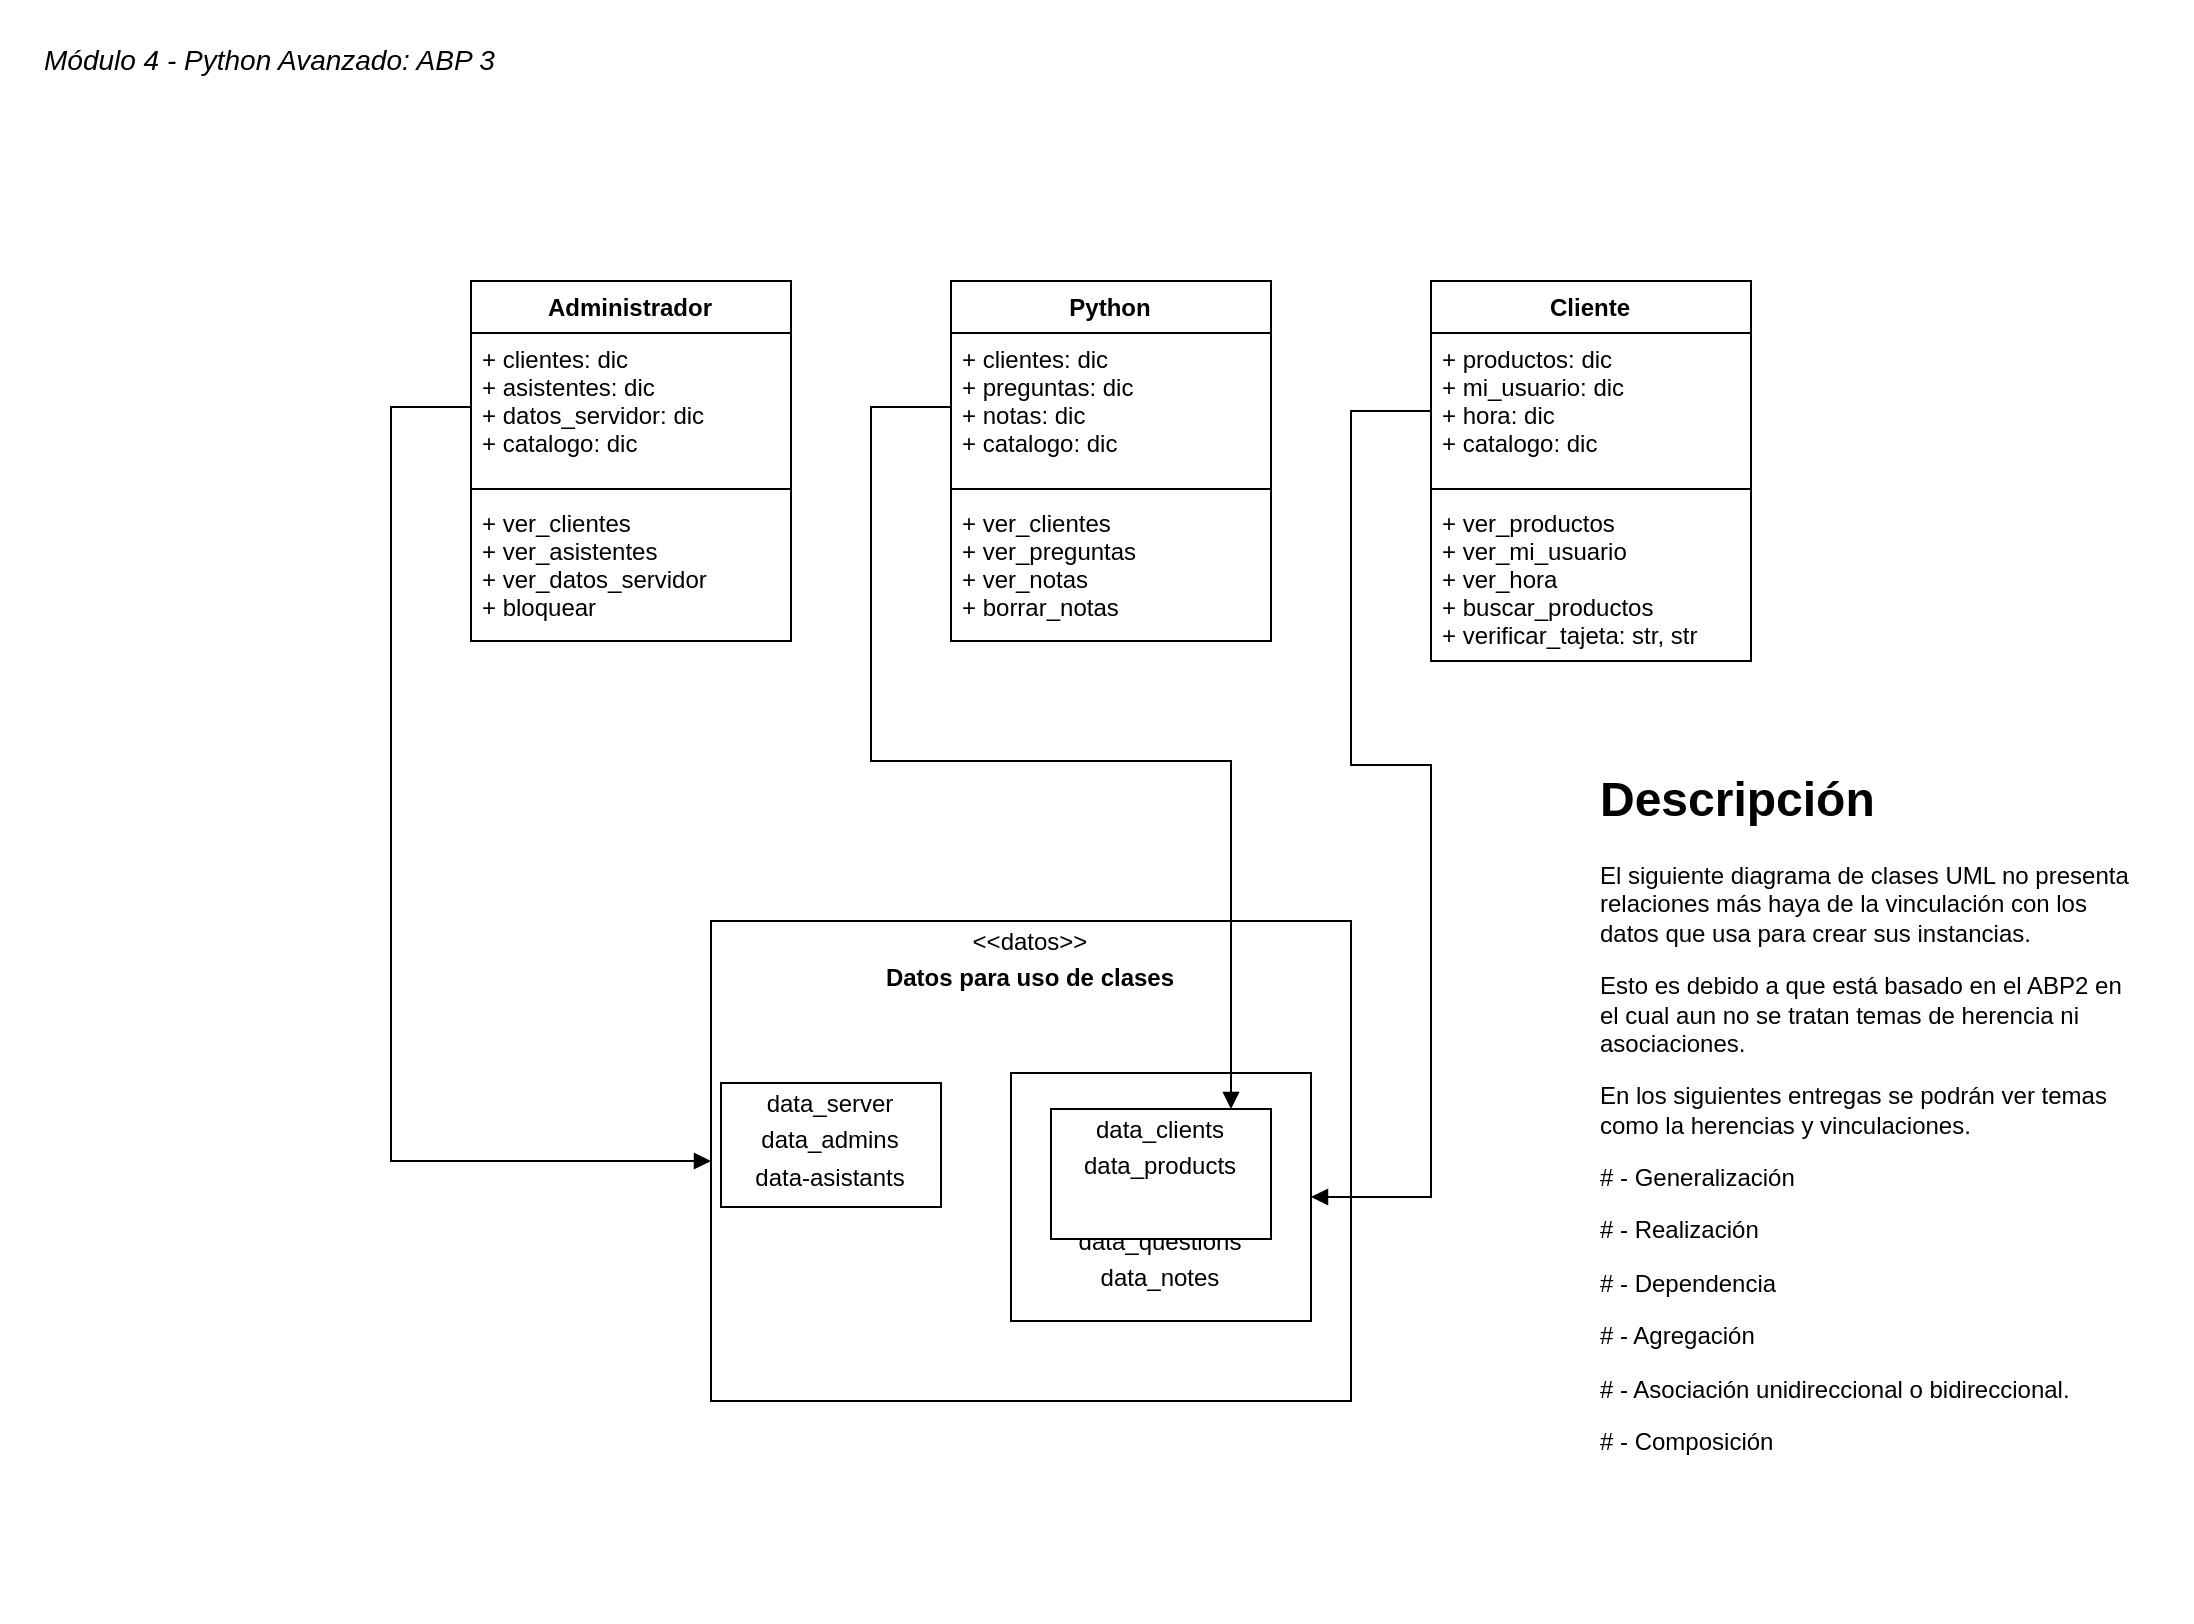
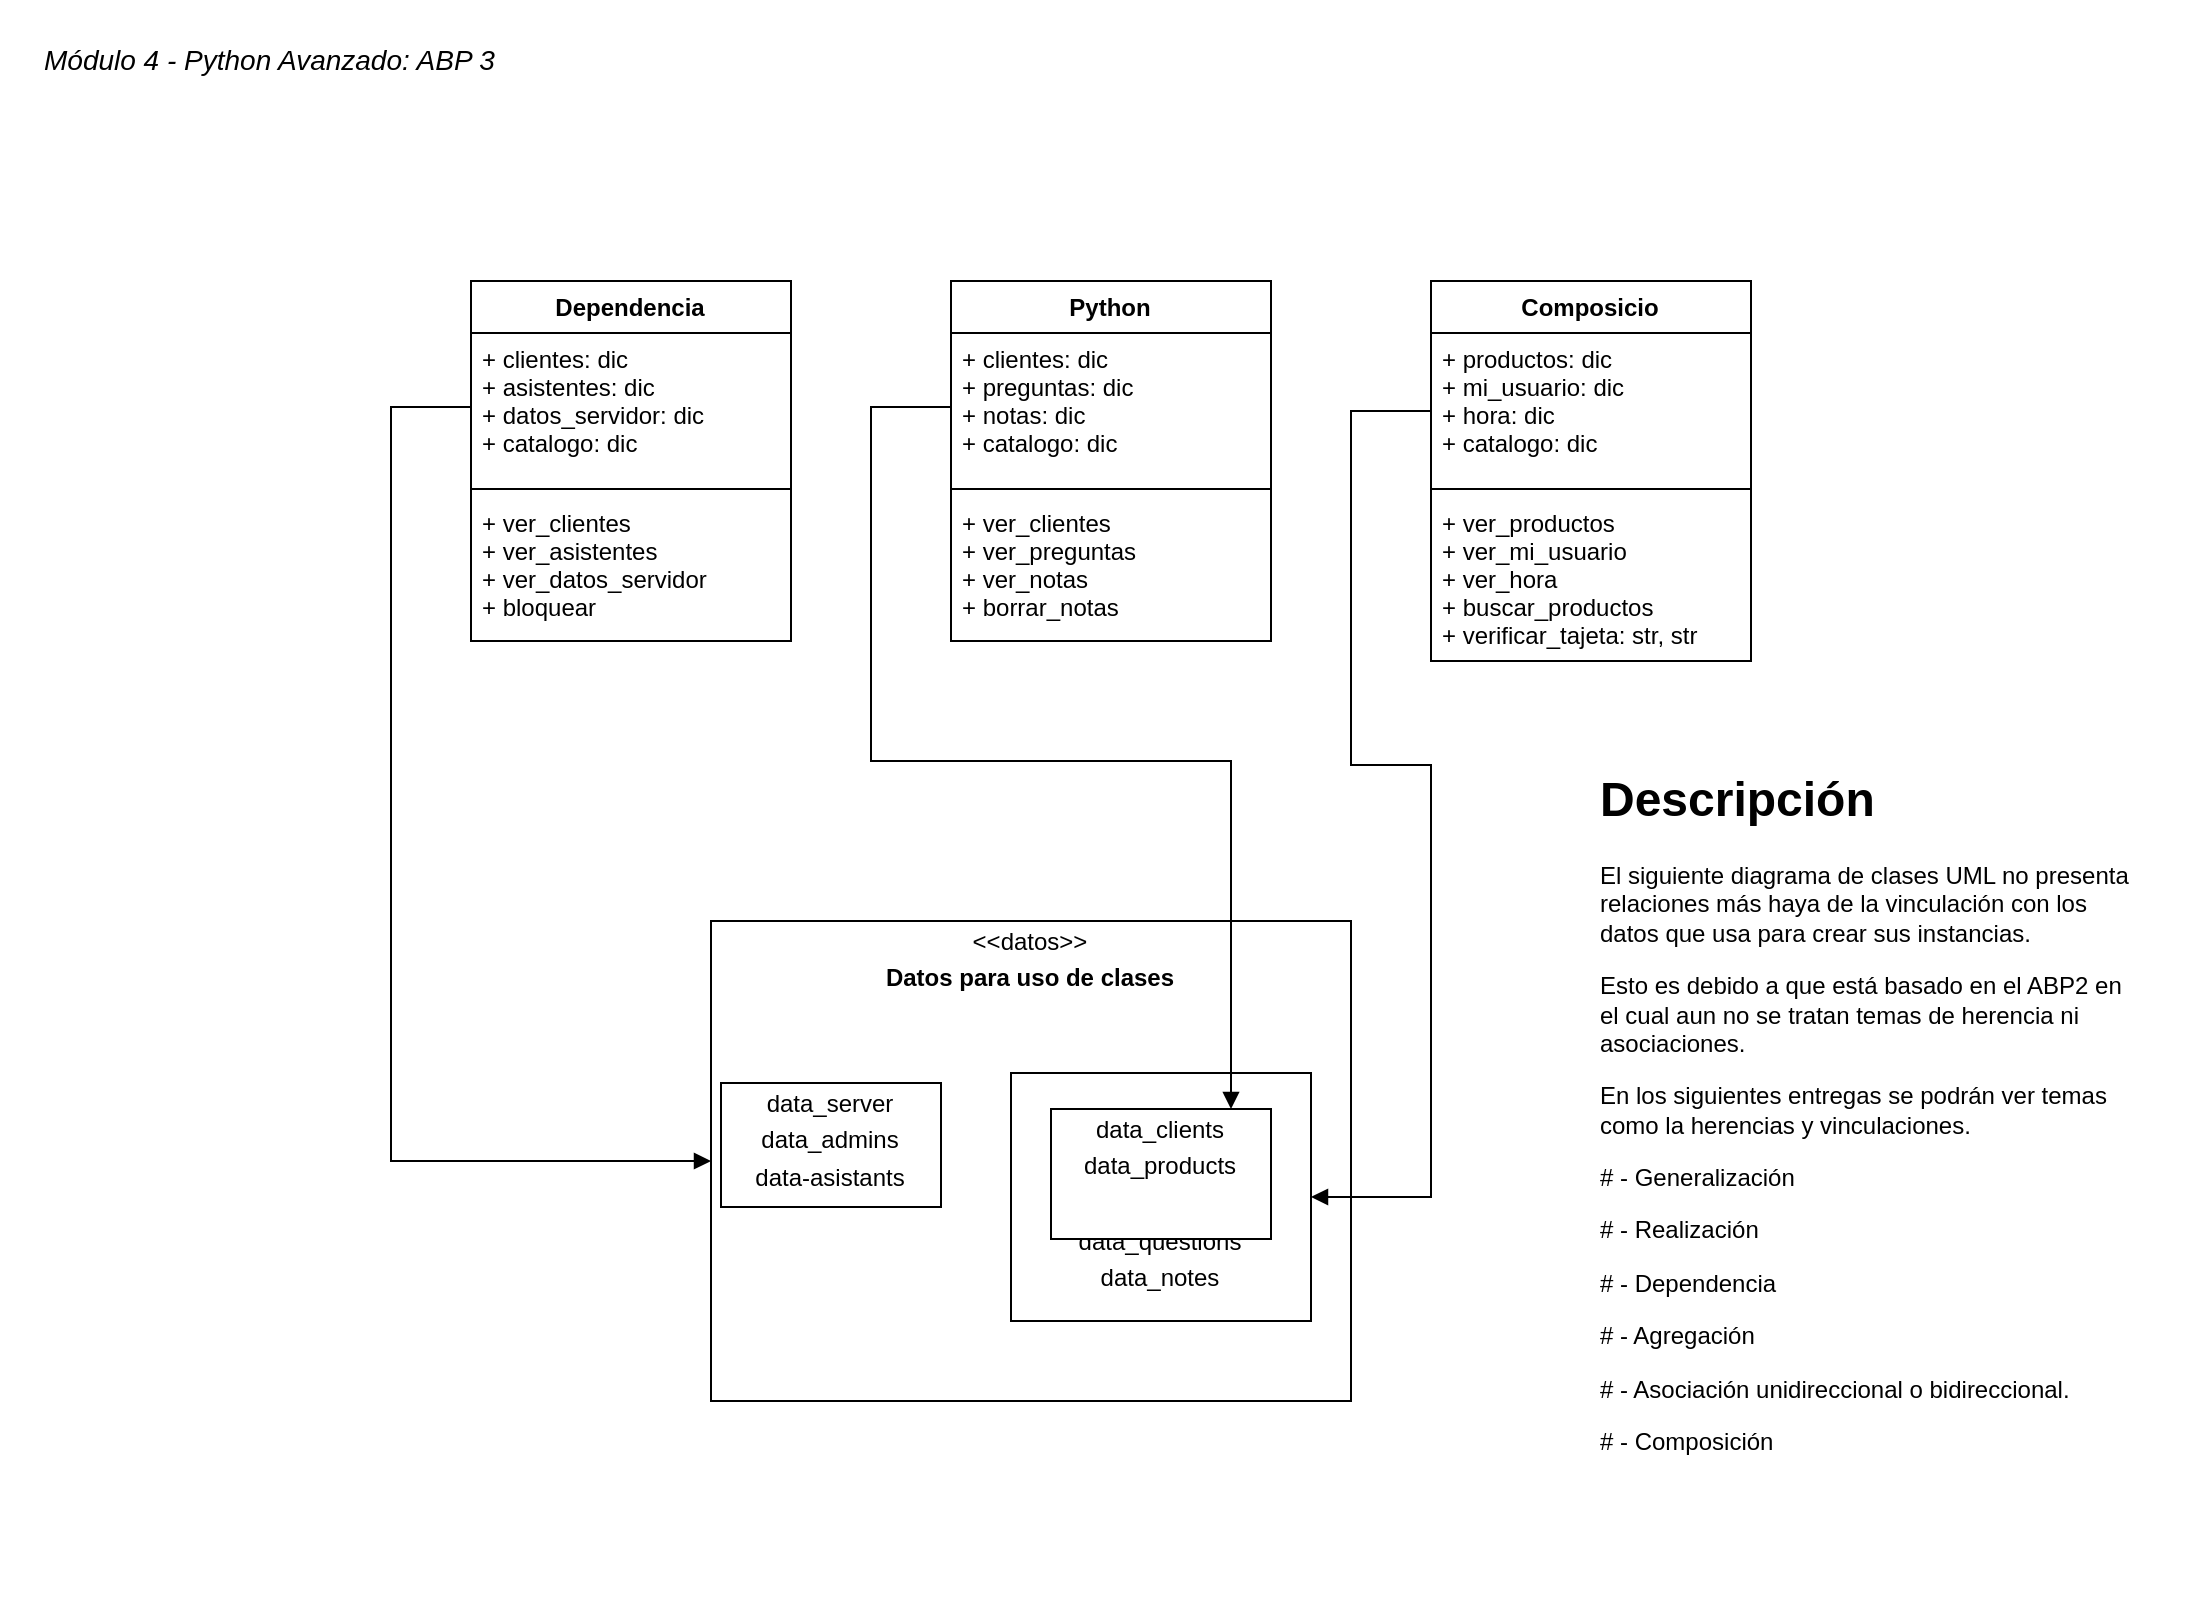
(630, 308) -> (630, 308)
(1590, 308) -> (1590, 308)
